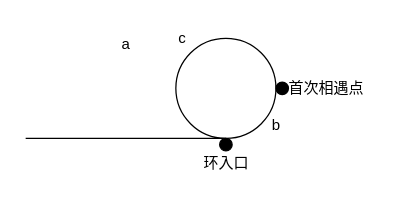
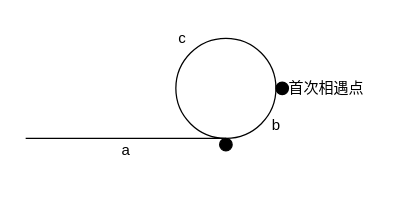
(126, 44) -> (126, 151)
(226, 163) -> none
